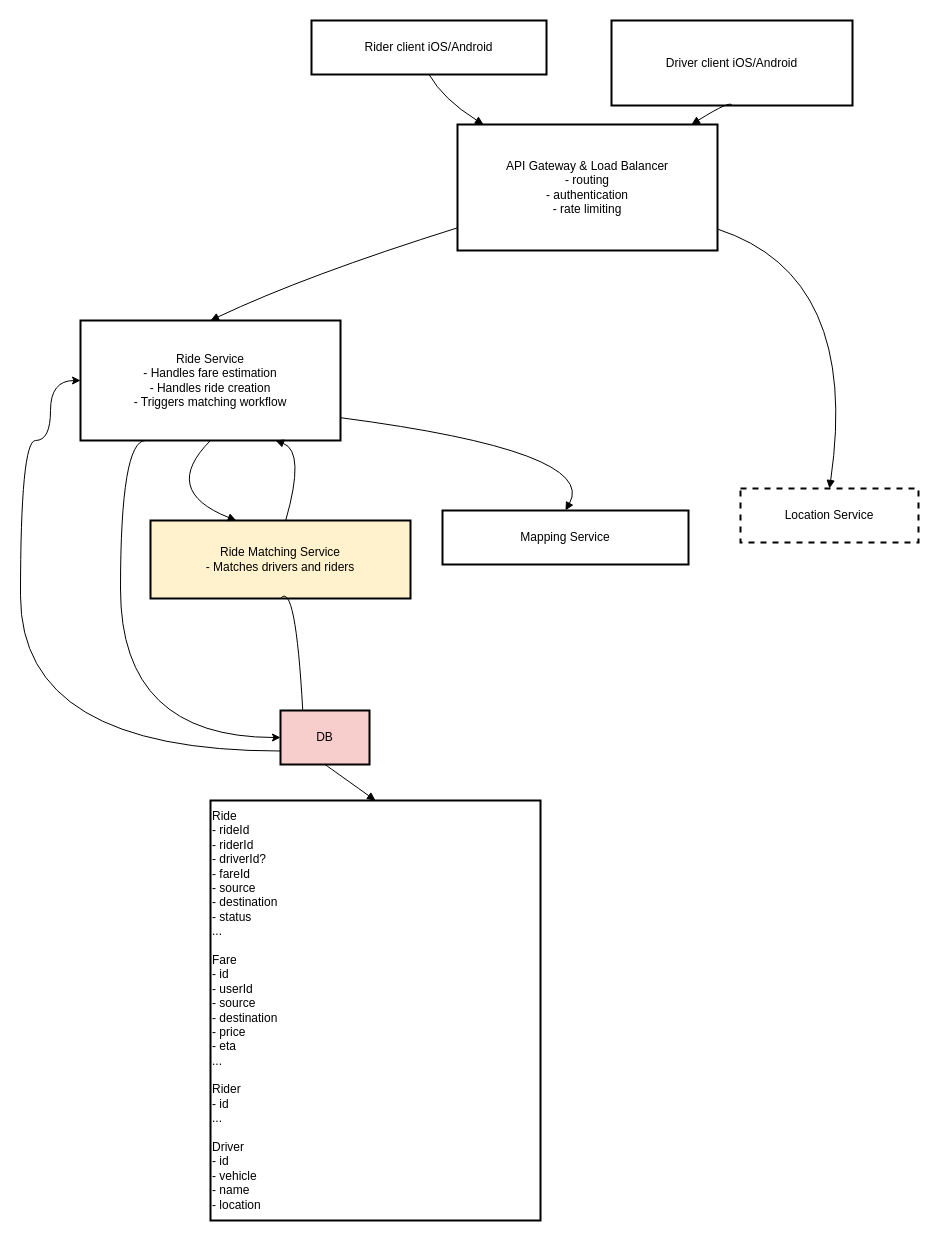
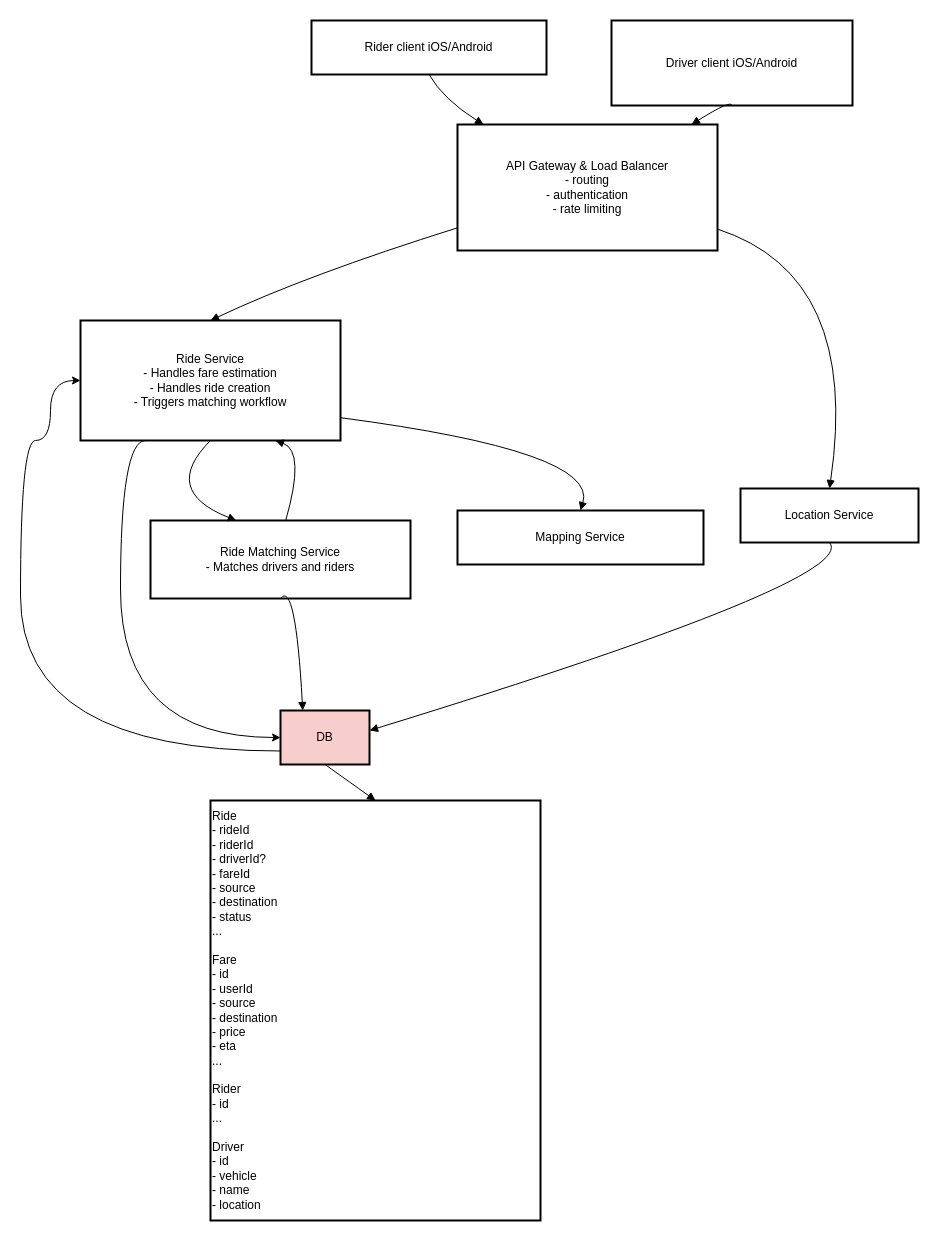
(830, 516) -> (830, 516)
(566, 538) -> (581, 538)
(281, 560) -> (281, 560)
none -> (614, 651)
(302, 704) -> (302, 701)
